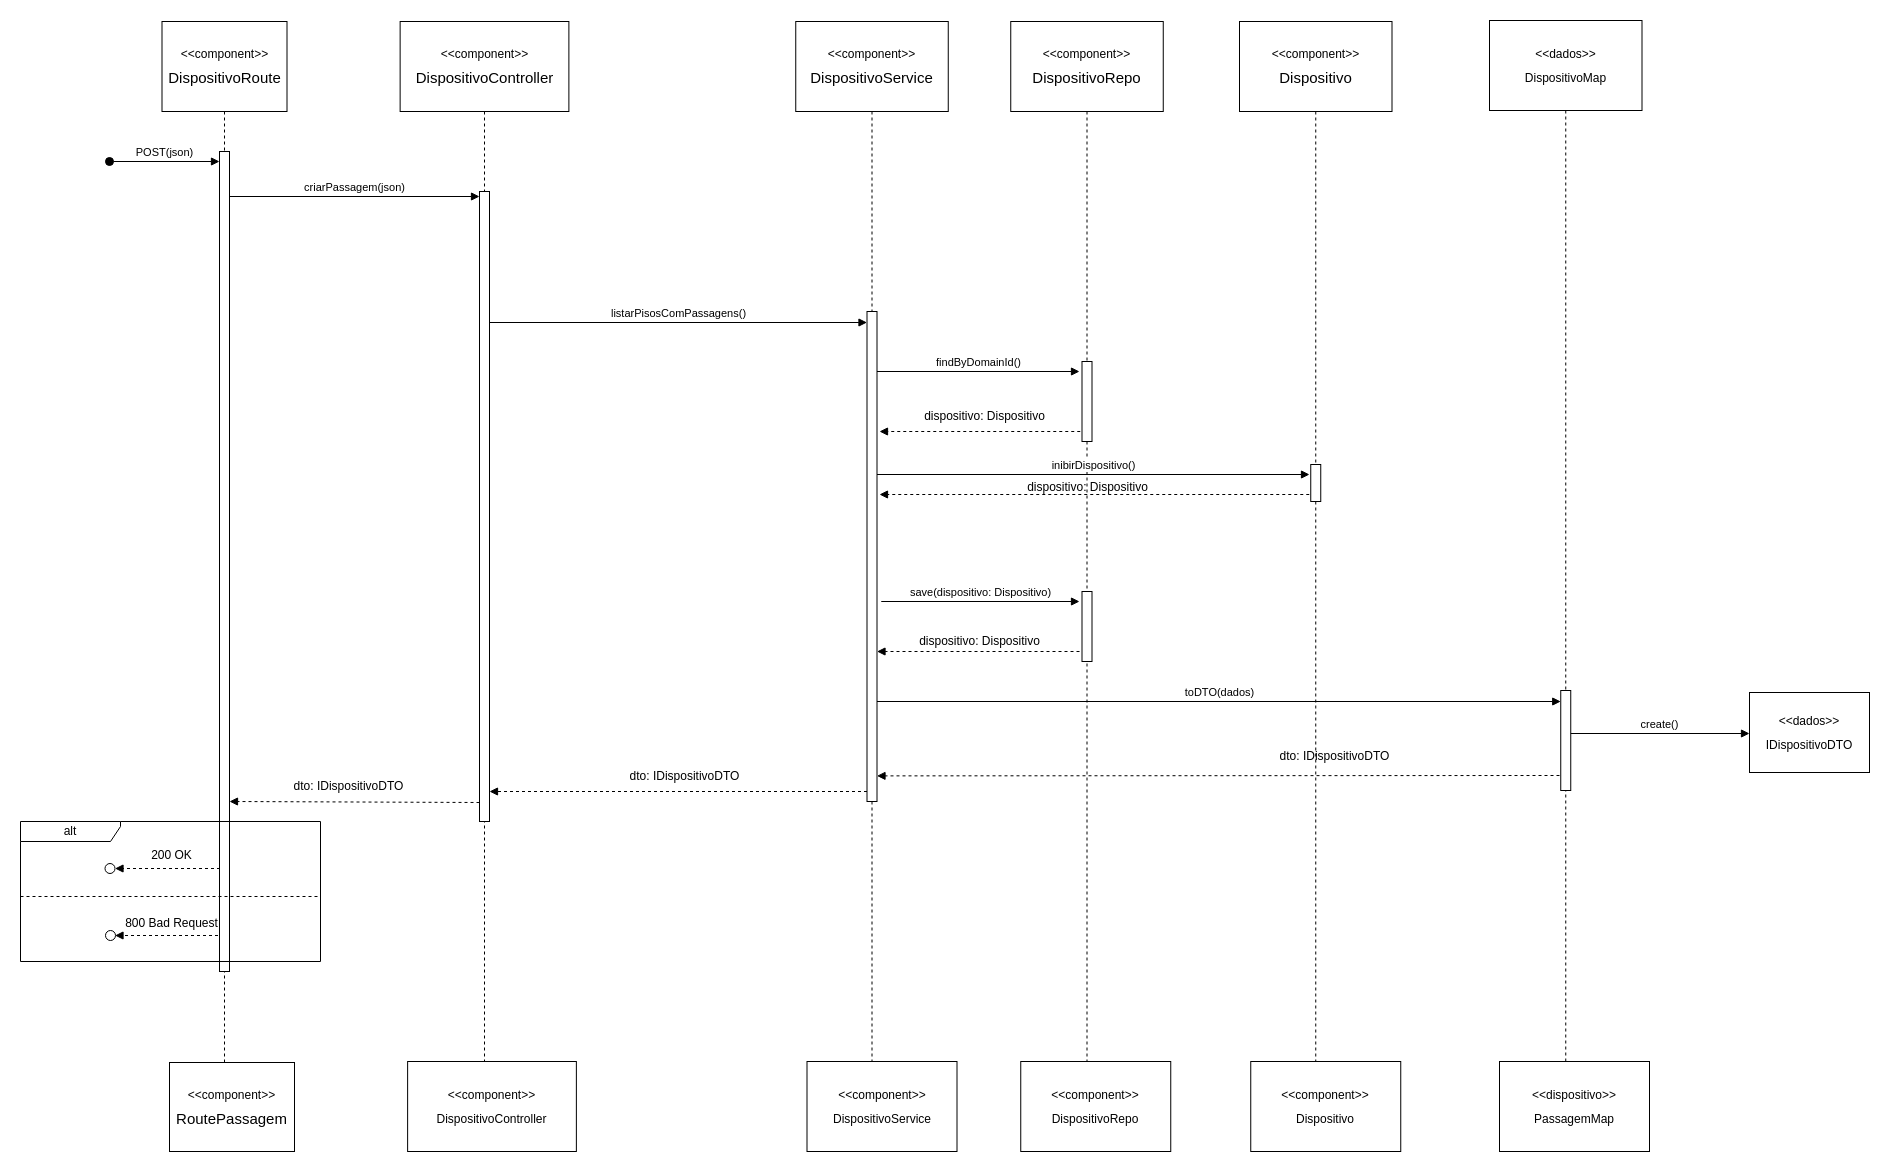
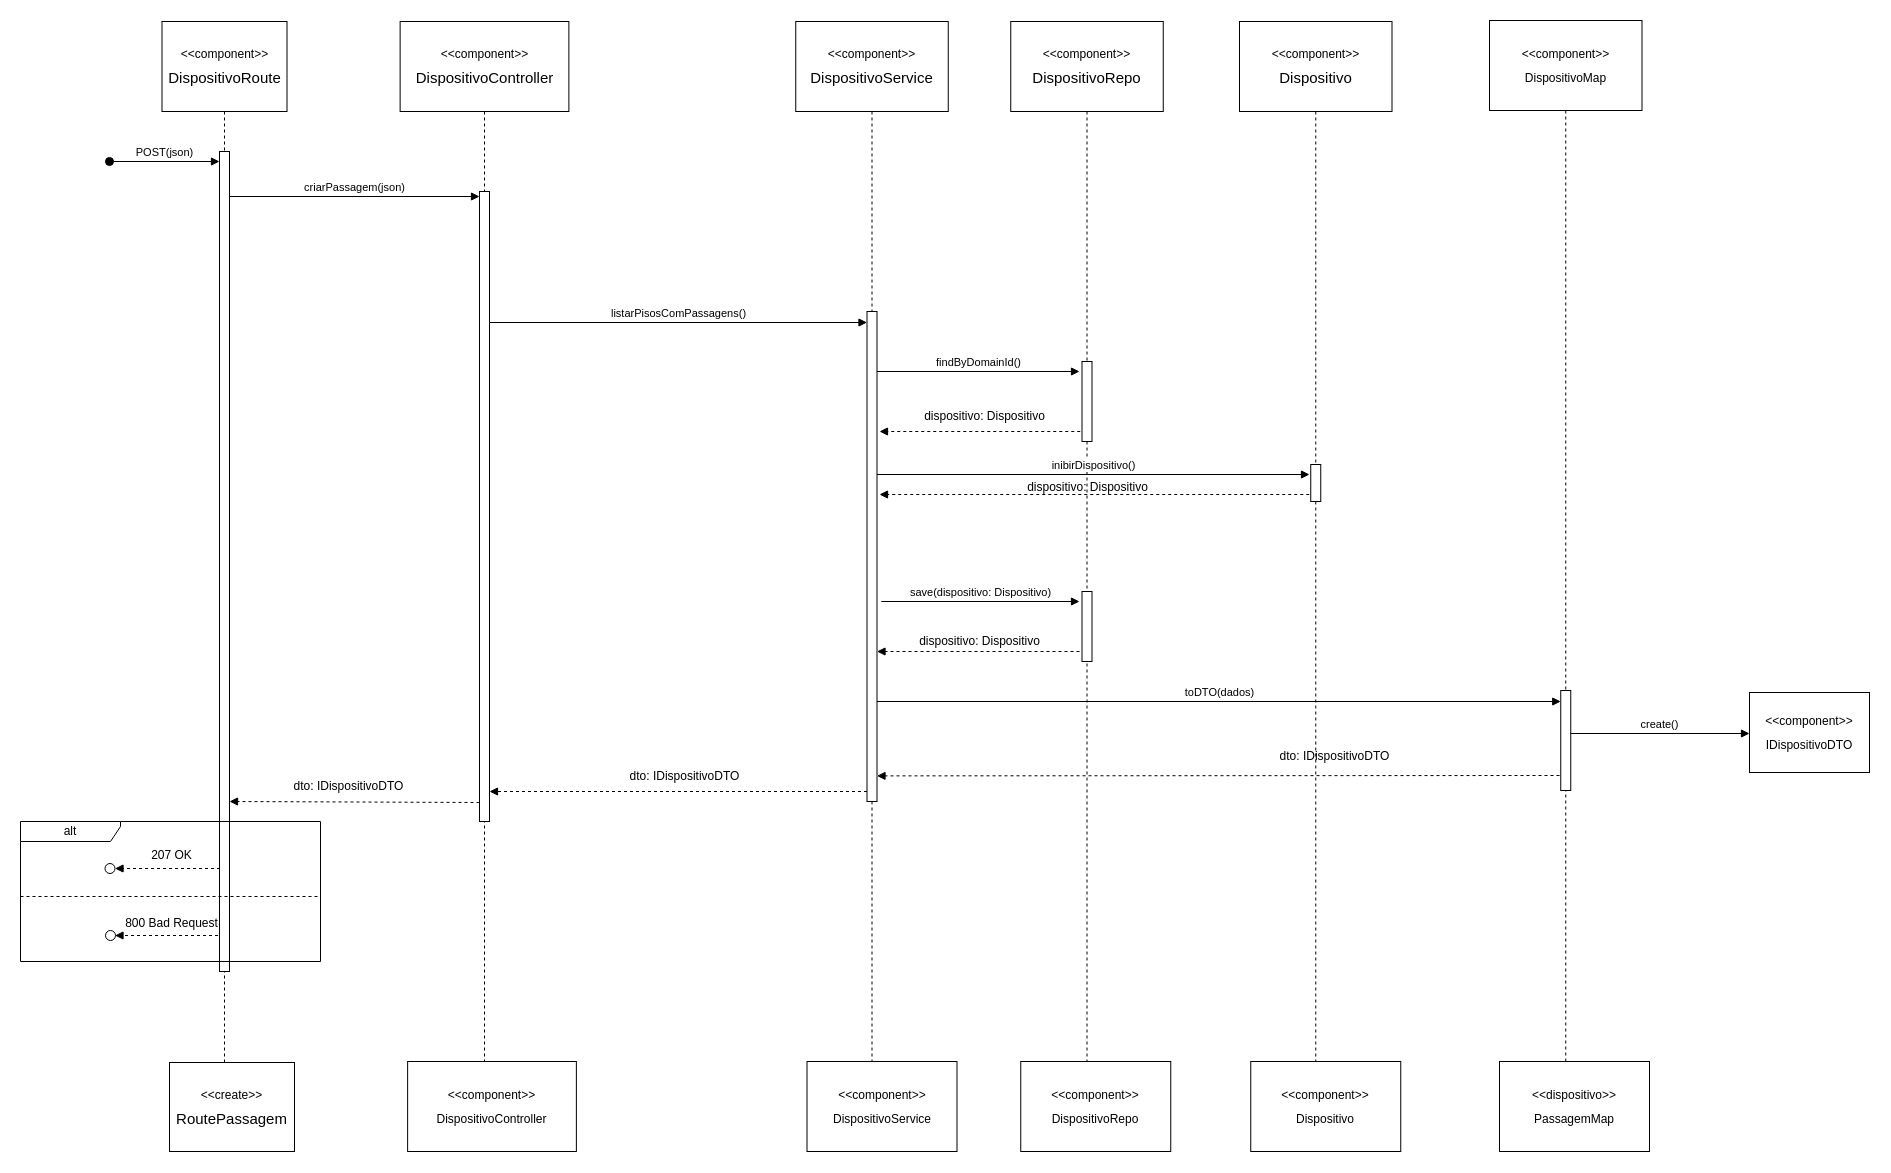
(1566, 66) -> (1566, 66)
(1810, 733) -> (1810, 733)
(172, 856) -> (172, 856)
(232, 1108) -> (232, 1108)
